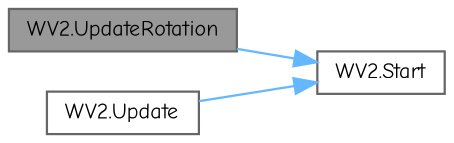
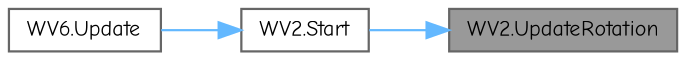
(266, 54) -> (398, 30)
(123, 113) -> (85, 30)
